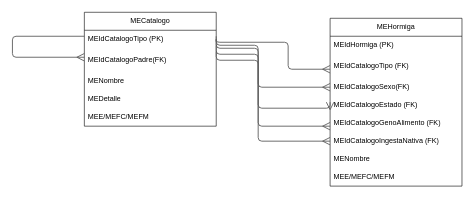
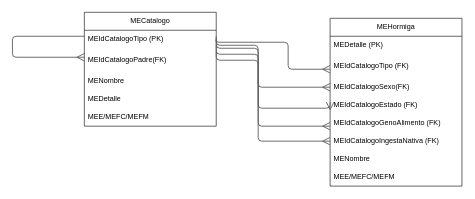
(364, 45) -> (359, 45)
